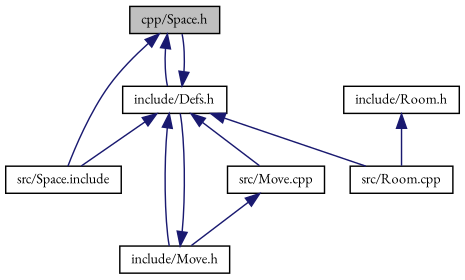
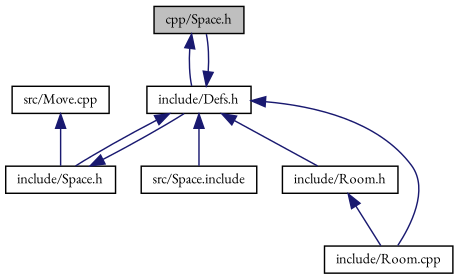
(100, 99) -> none
(231, 144) -> (276, 143)
(402, 180) -> (389, 260)
(175, 260) -> (61, 180)
